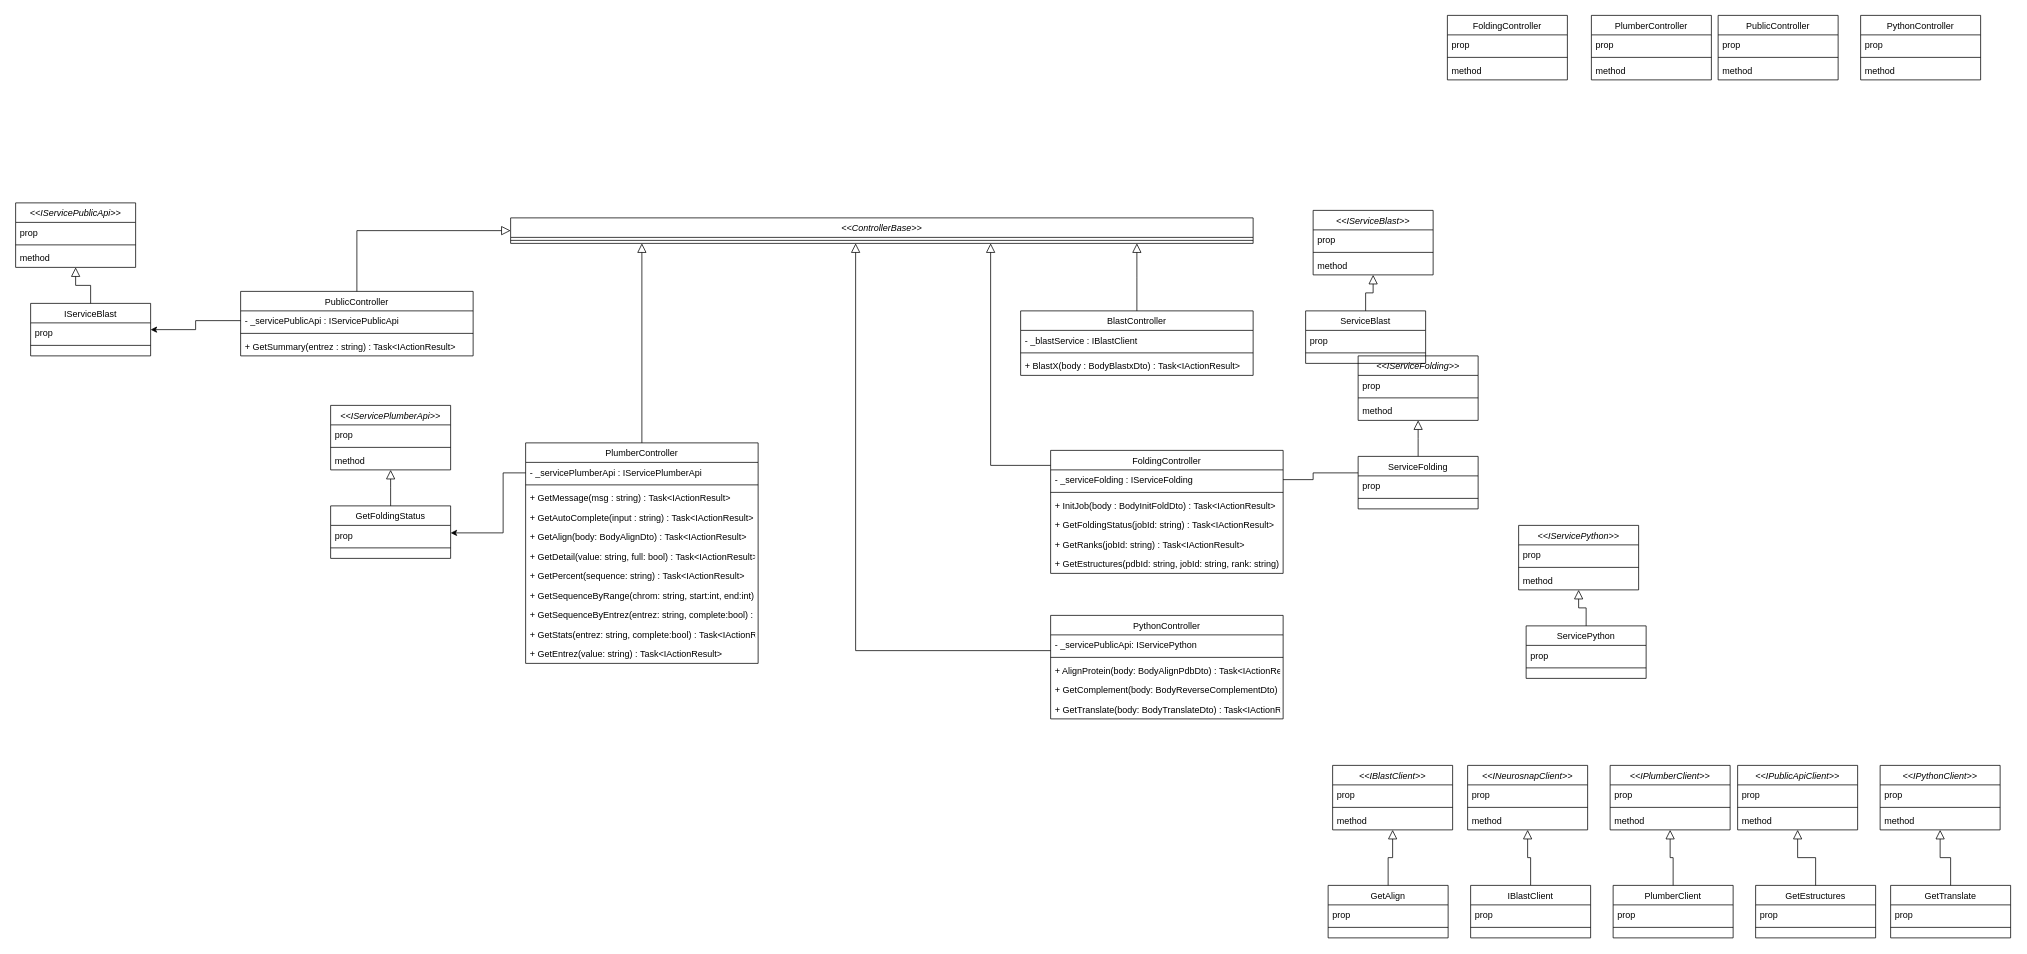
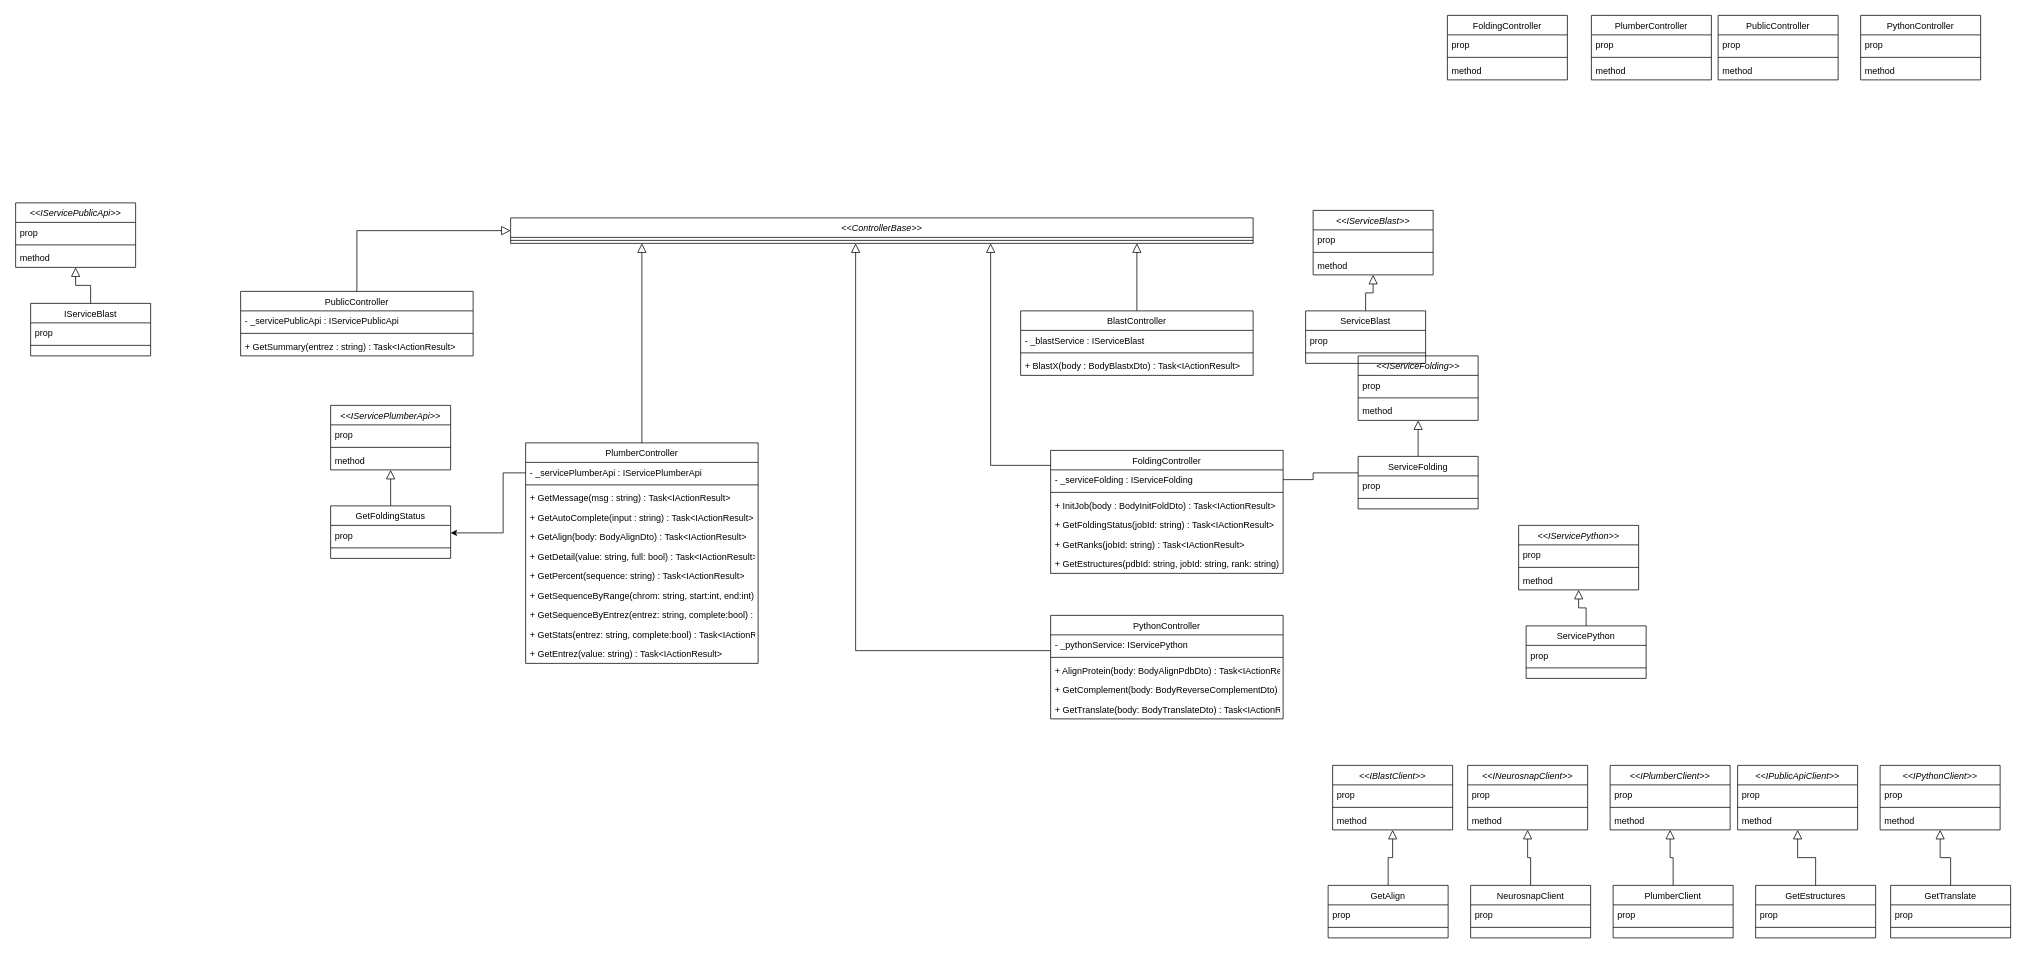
(195, 324) -> none
(1090, 341) -> (1093, 341)
(1133, 645) -> (1129, 645)
(1530, 896) -> (1530, 896)
